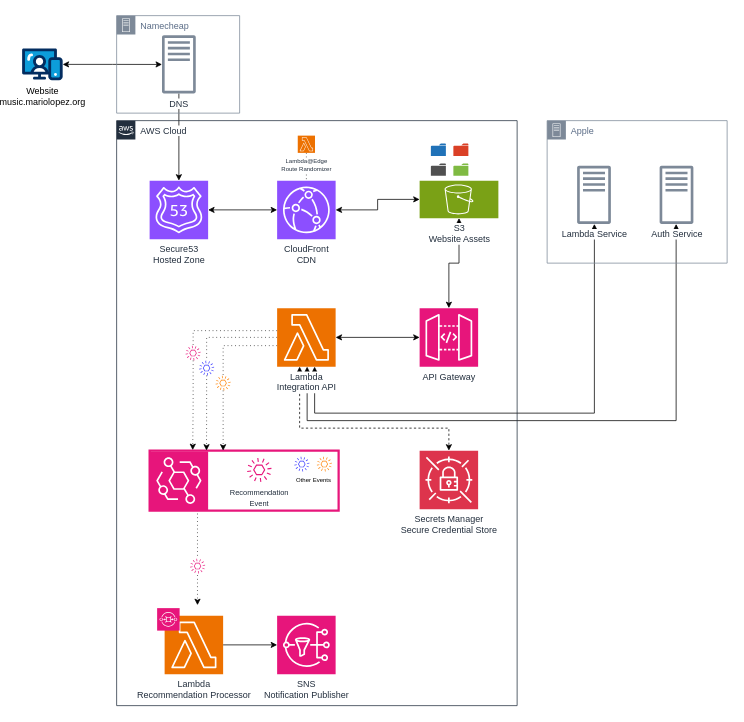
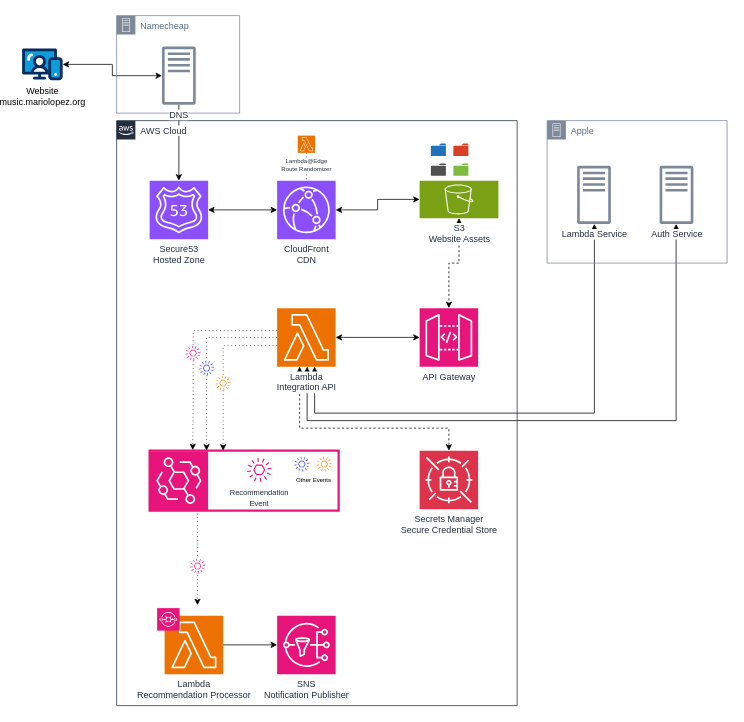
(179, 64) -> (179, 75)
(449, 269) -> (449, 269)
